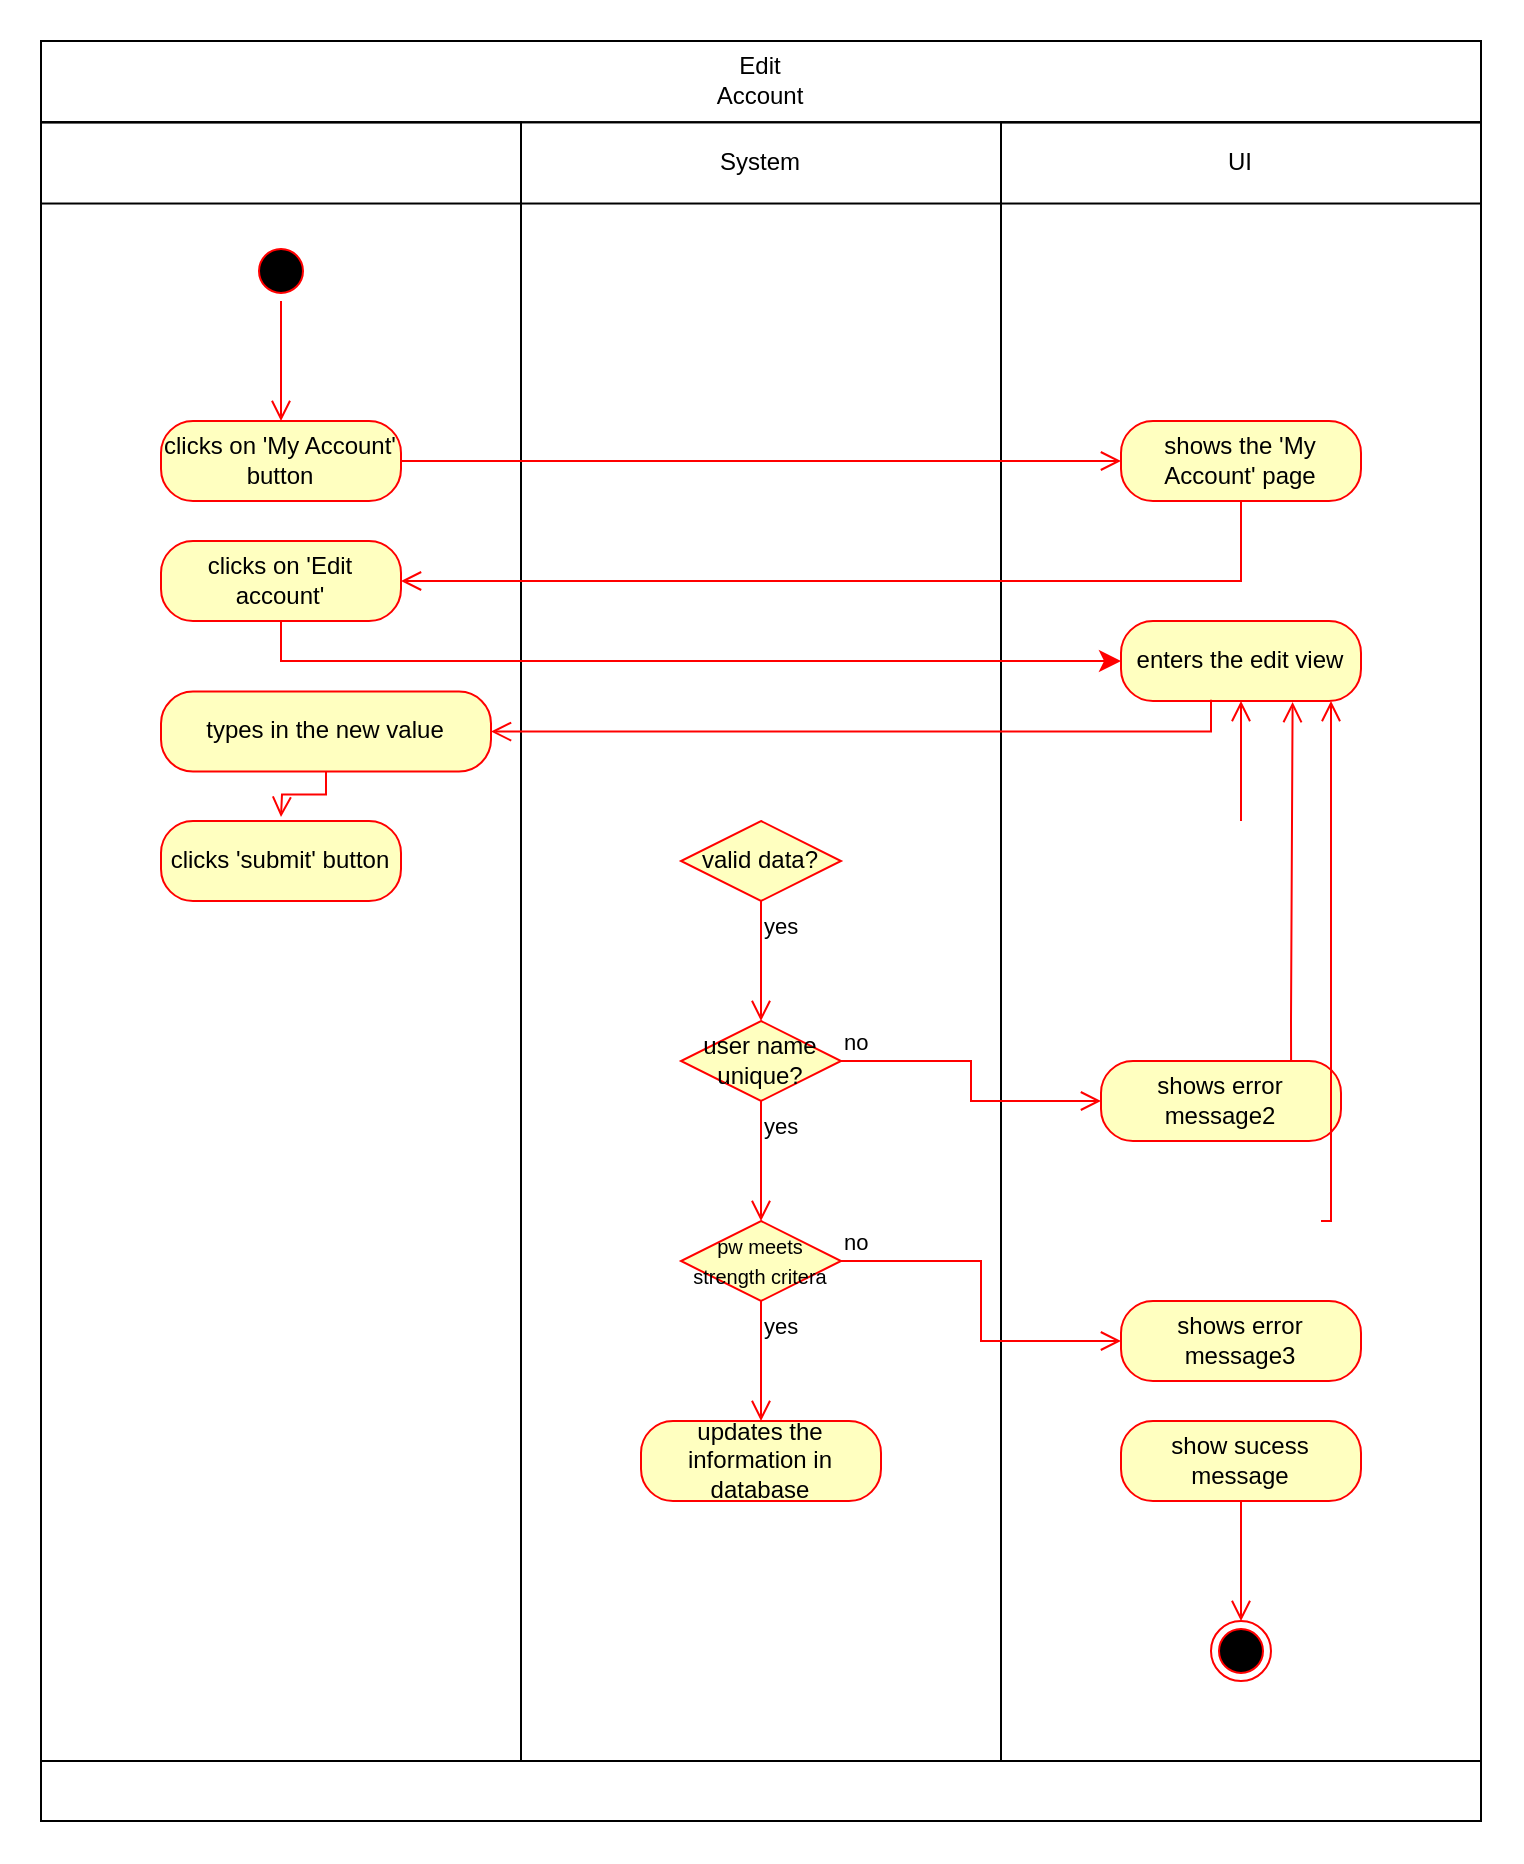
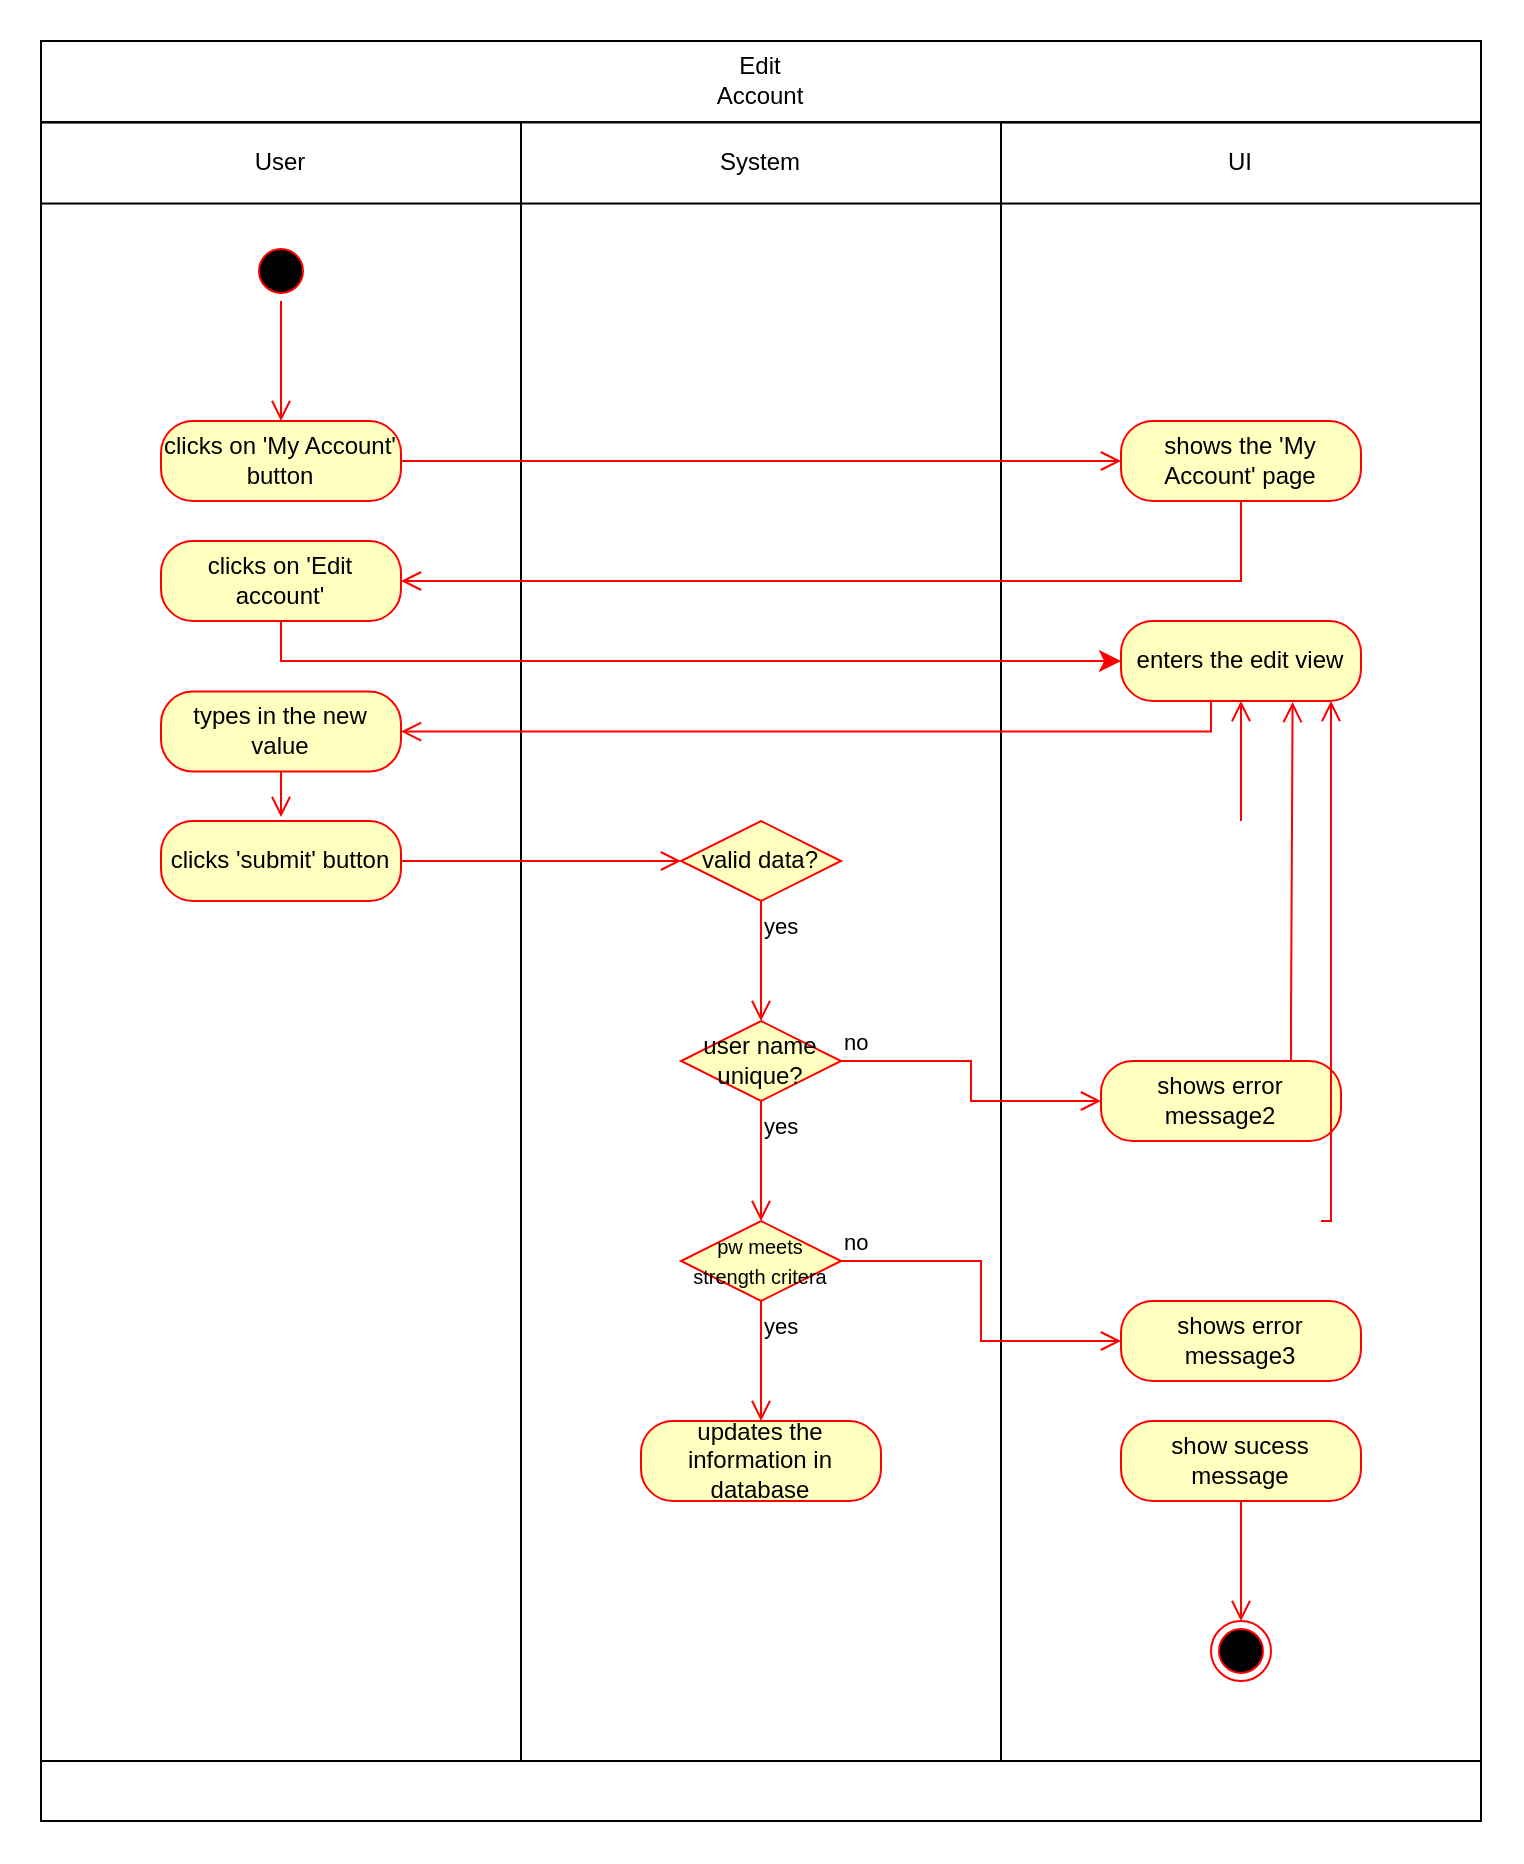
none -> (281, 163)
(326, 732) -> (281, 732)
none -> (538, 861)
